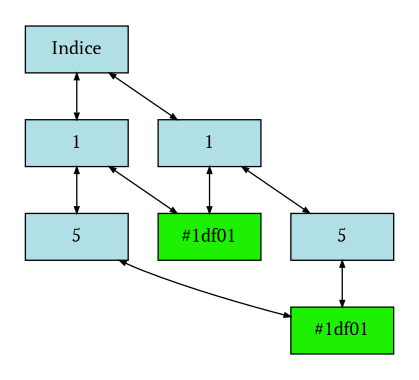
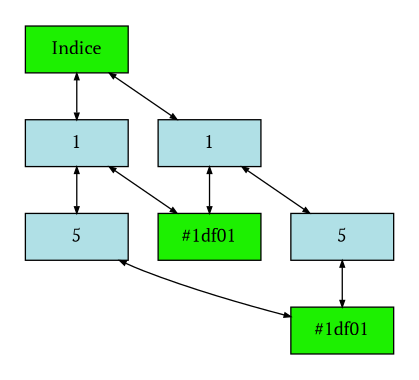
(77, 49) -> (77, 49)
